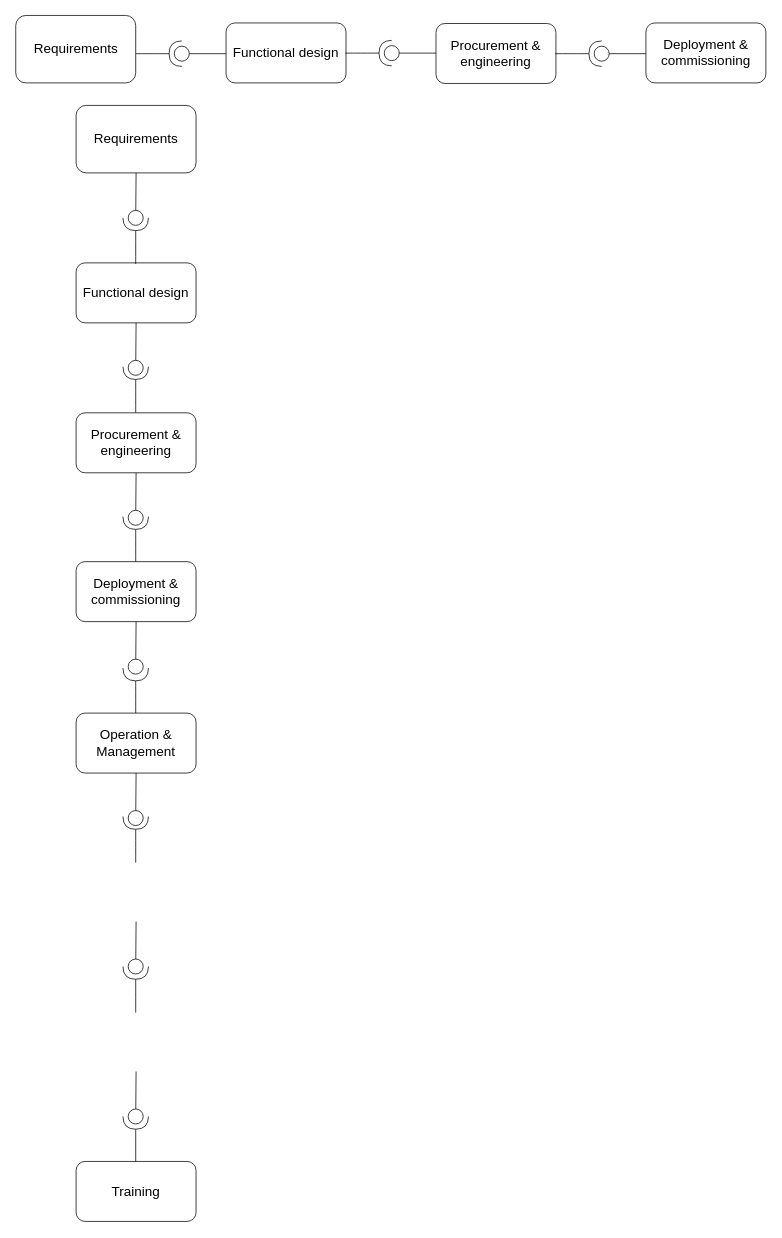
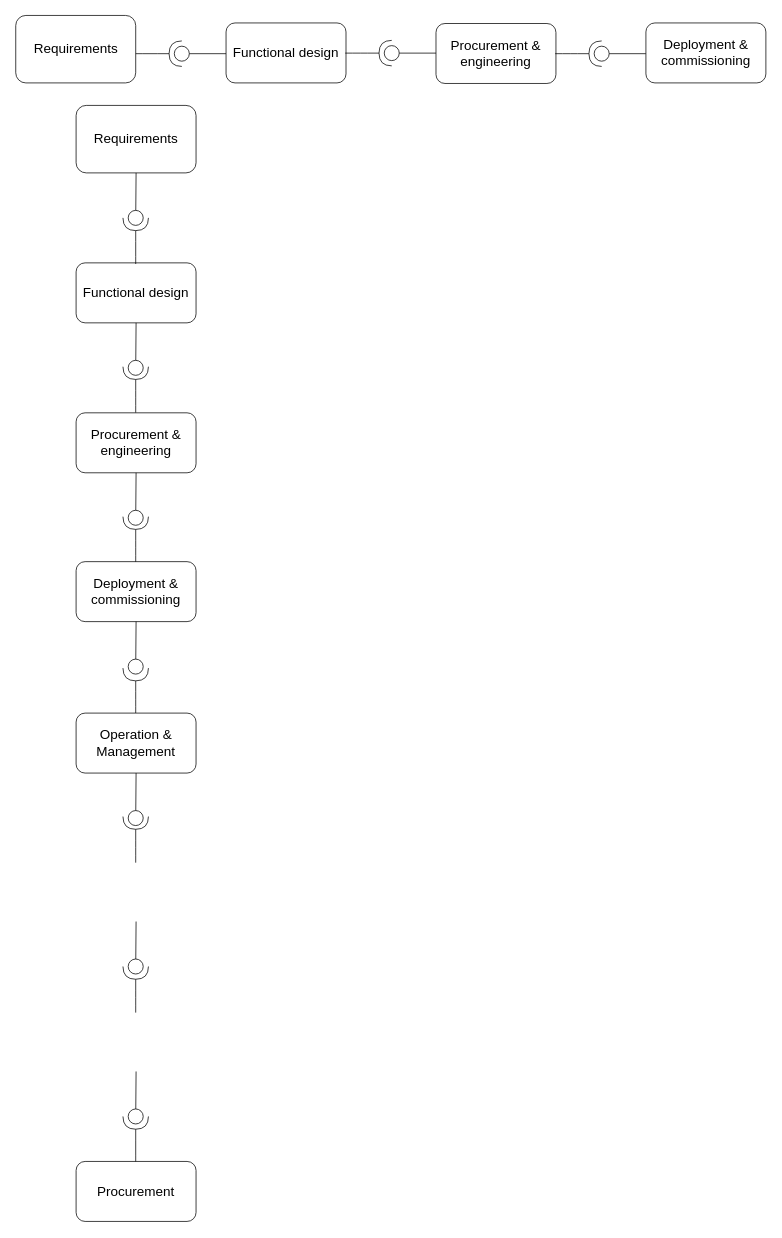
(136, 1192) -> (136, 1192)
